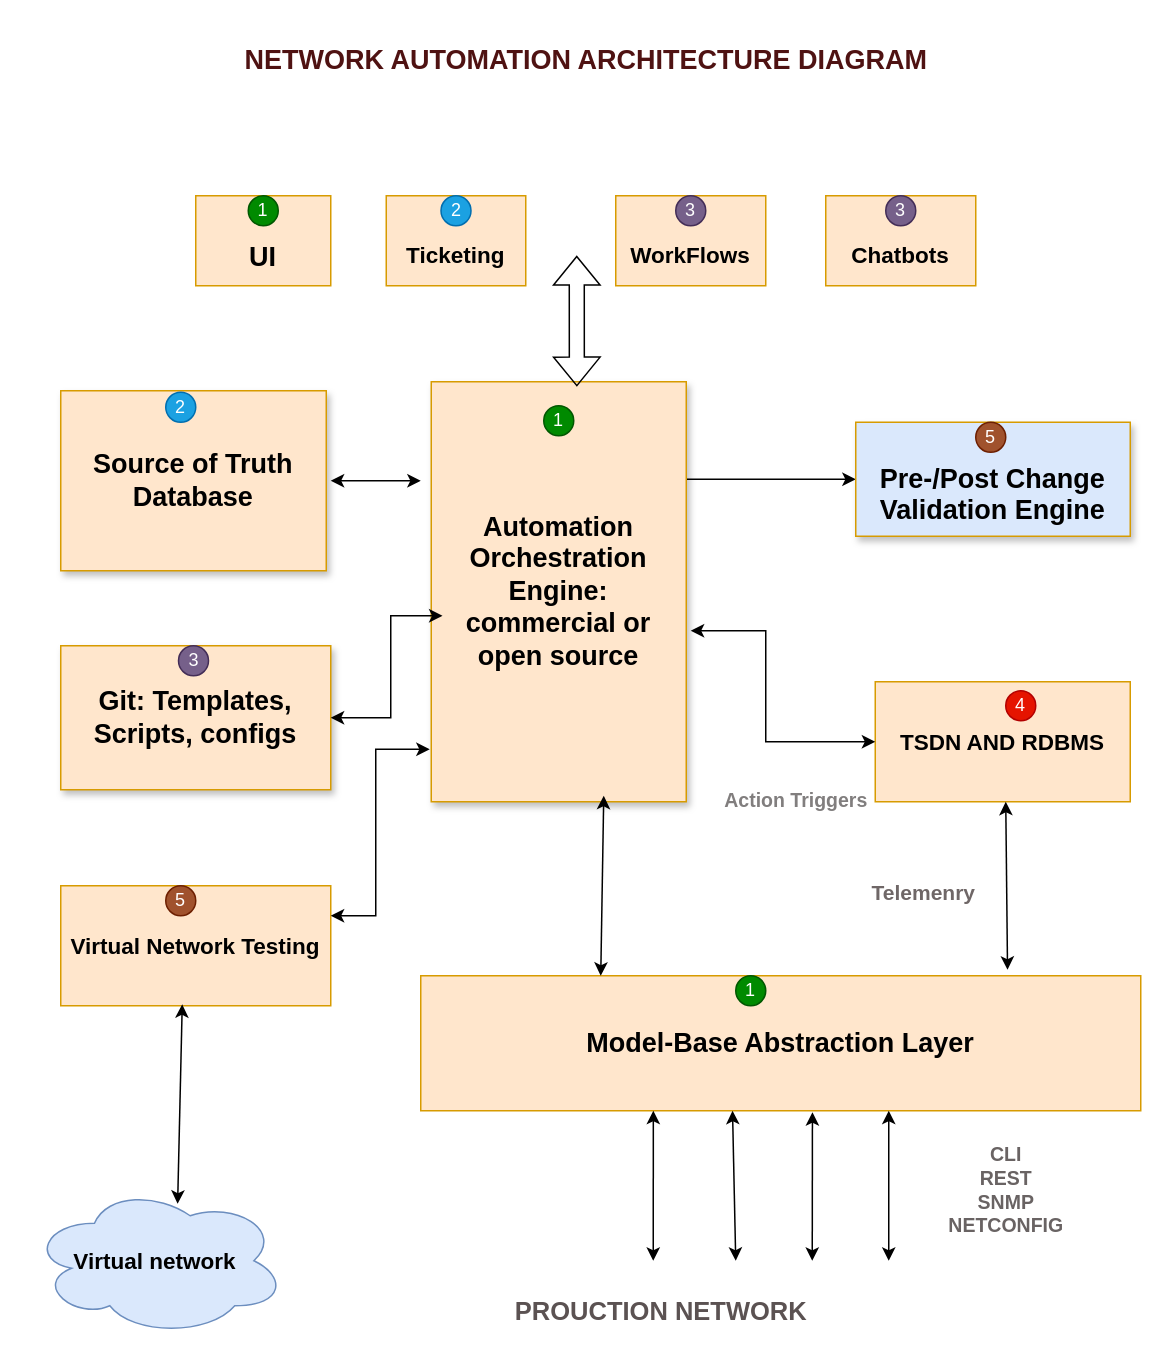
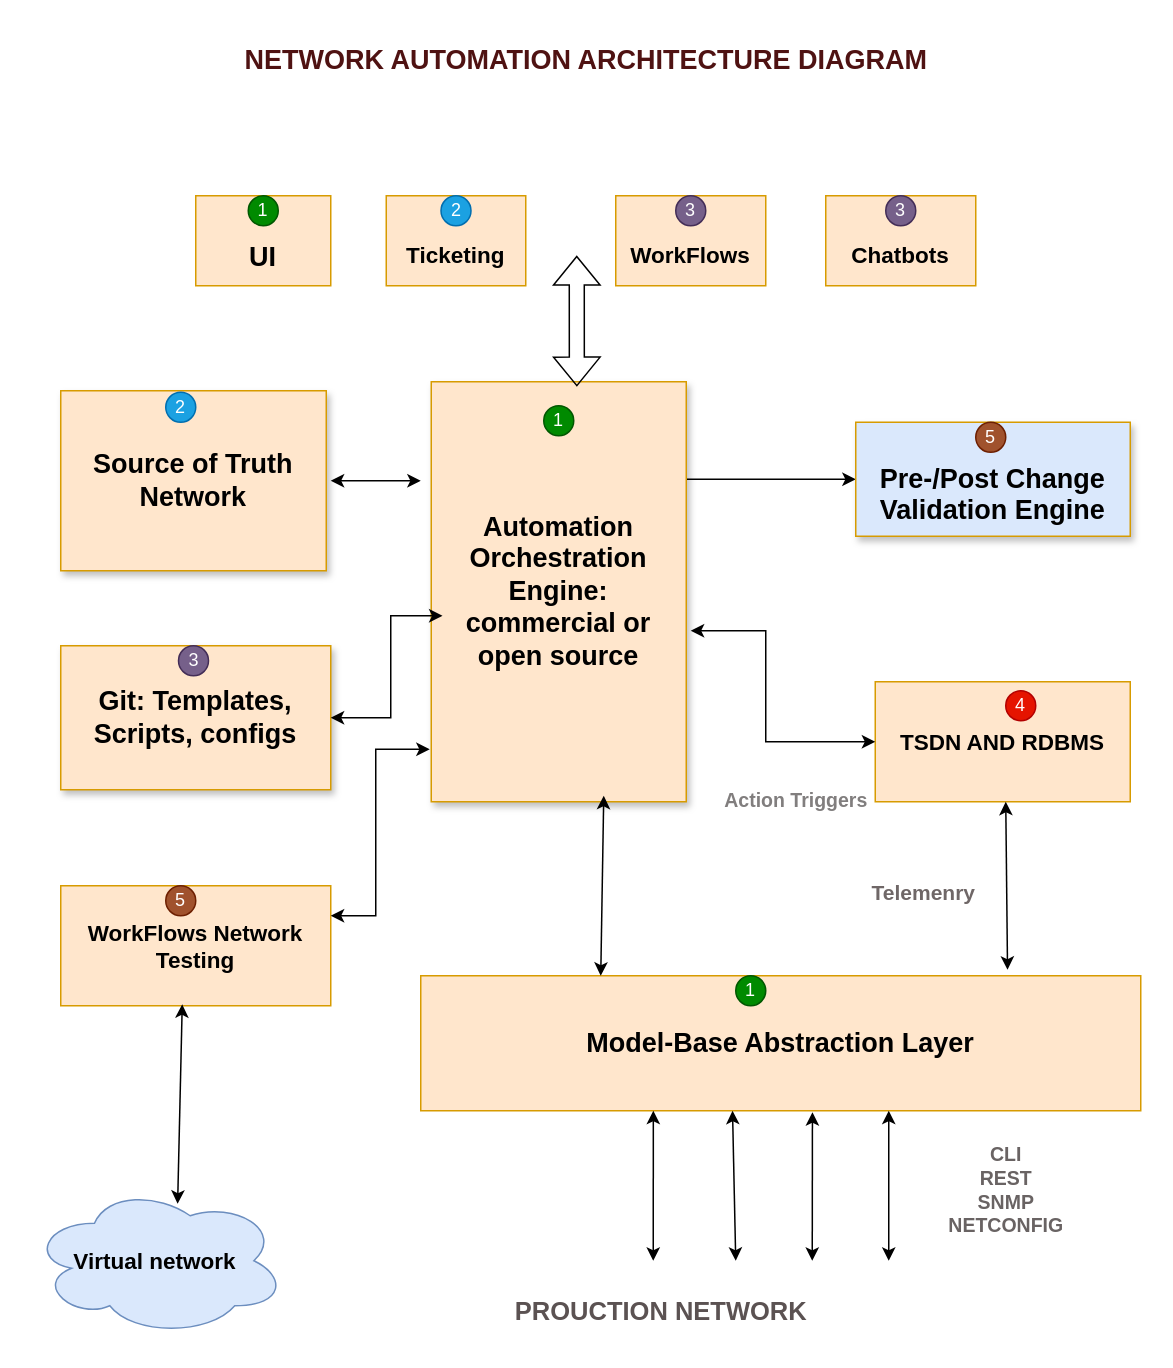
(194, 481) -> (194, 481)
(196, 946) -> (196, 946)
